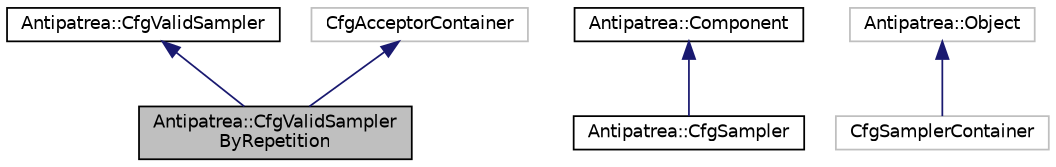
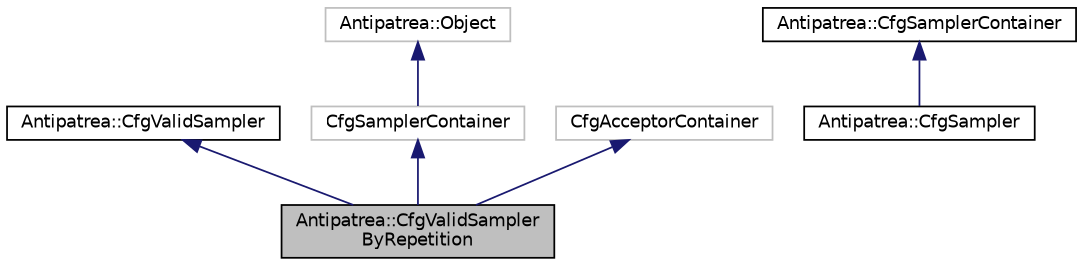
(689, 25) -> (919, 25)
none -> (418, 181)
